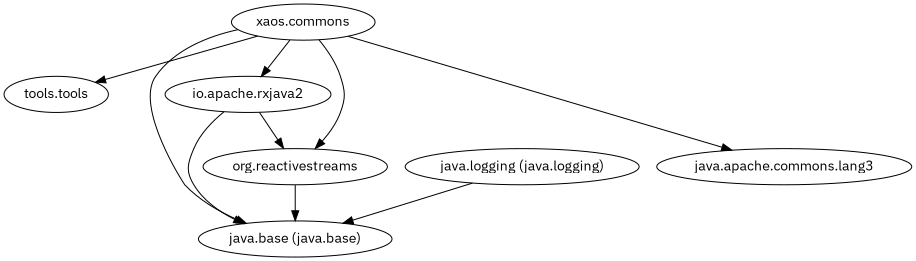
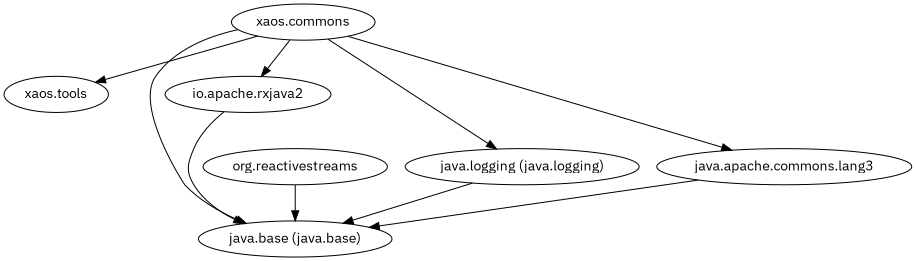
(344, 90) -> (408, 91)
(56, 94) -> (56, 94)
(269, 126) -> none
none -> (539, 203)
